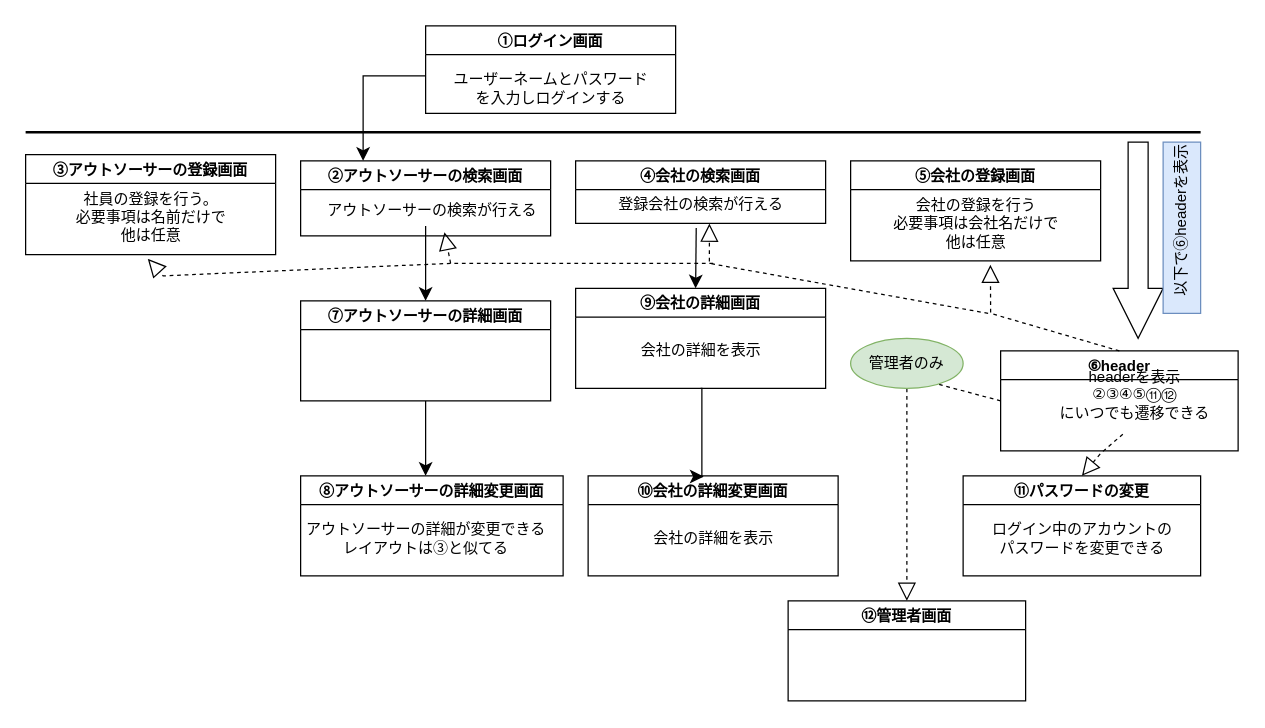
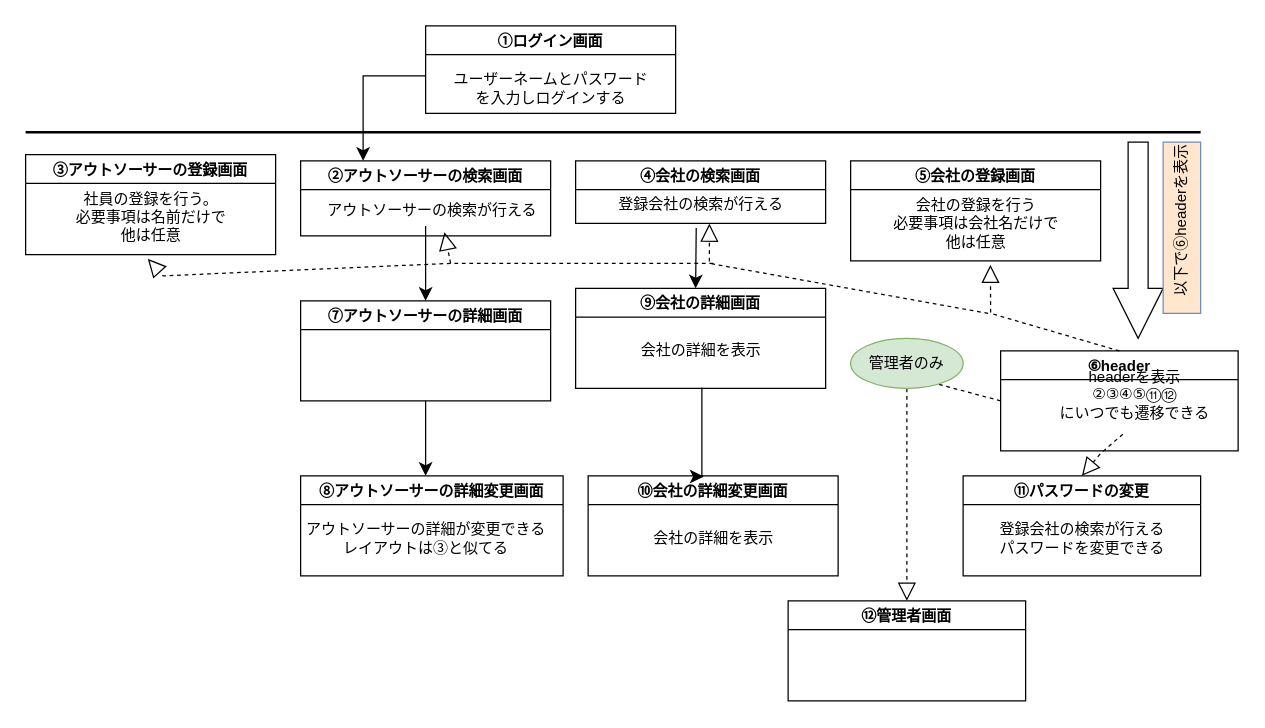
(1182, 228) -> (1182, 228)
(1083, 538) -> (1083, 538)
